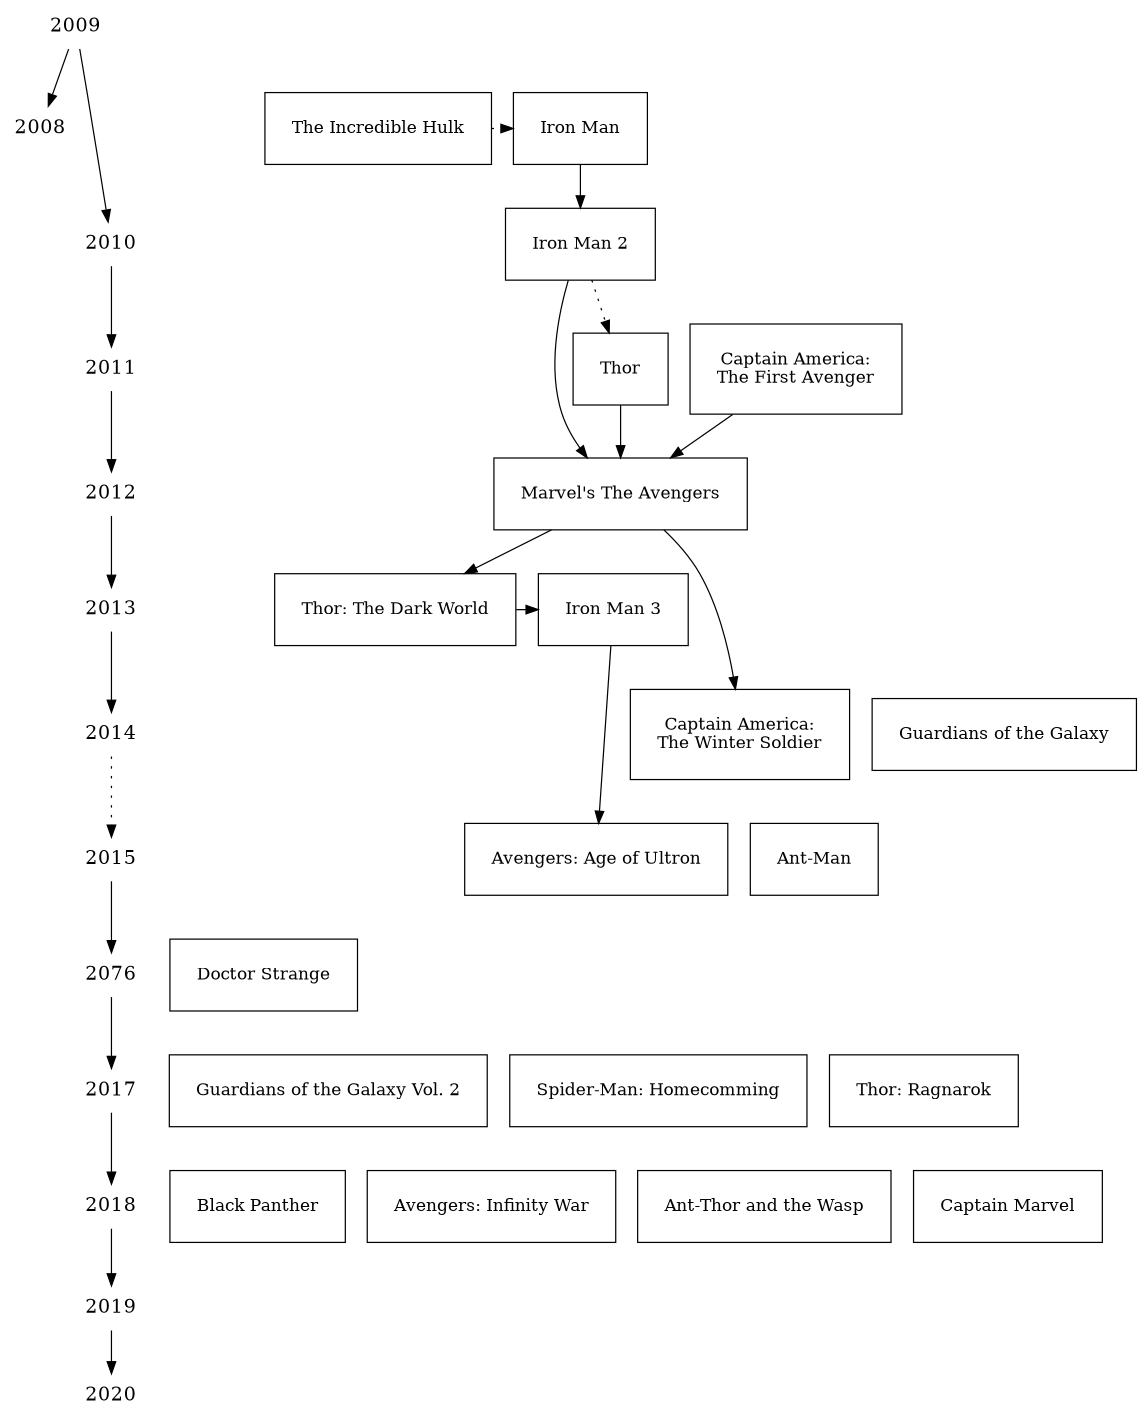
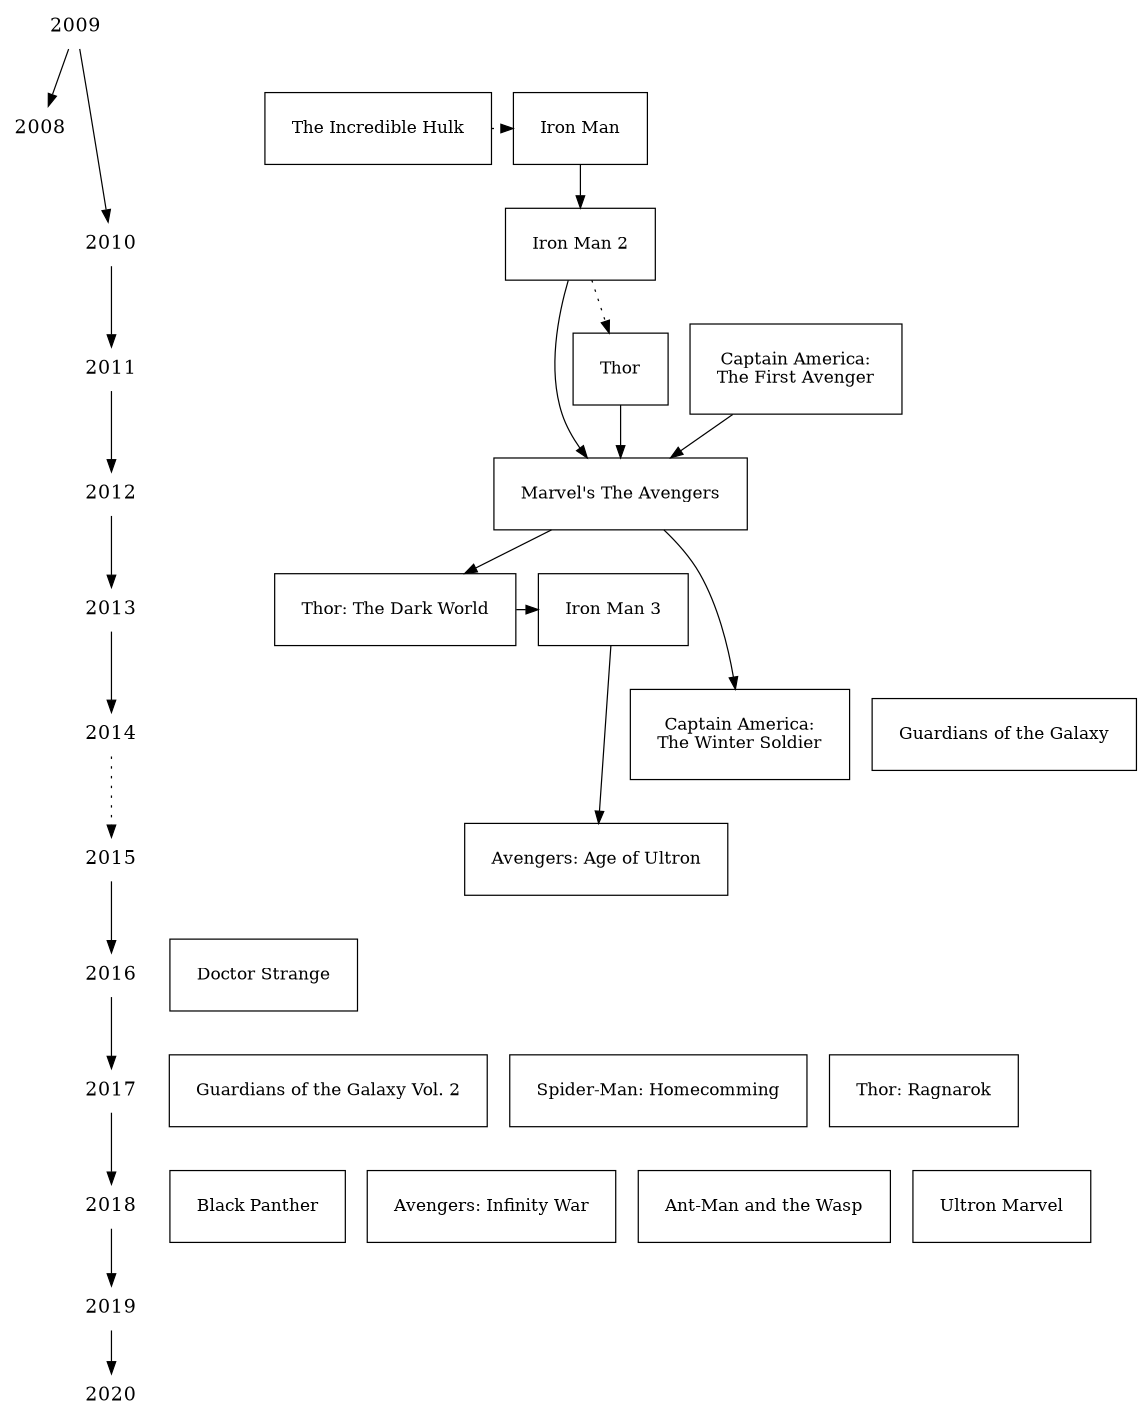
(814, 859) -> none
(111, 975) -> (111, 975)
(764, 1206) -> (764, 1206)
(1008, 1206) -> (1002, 1206)
